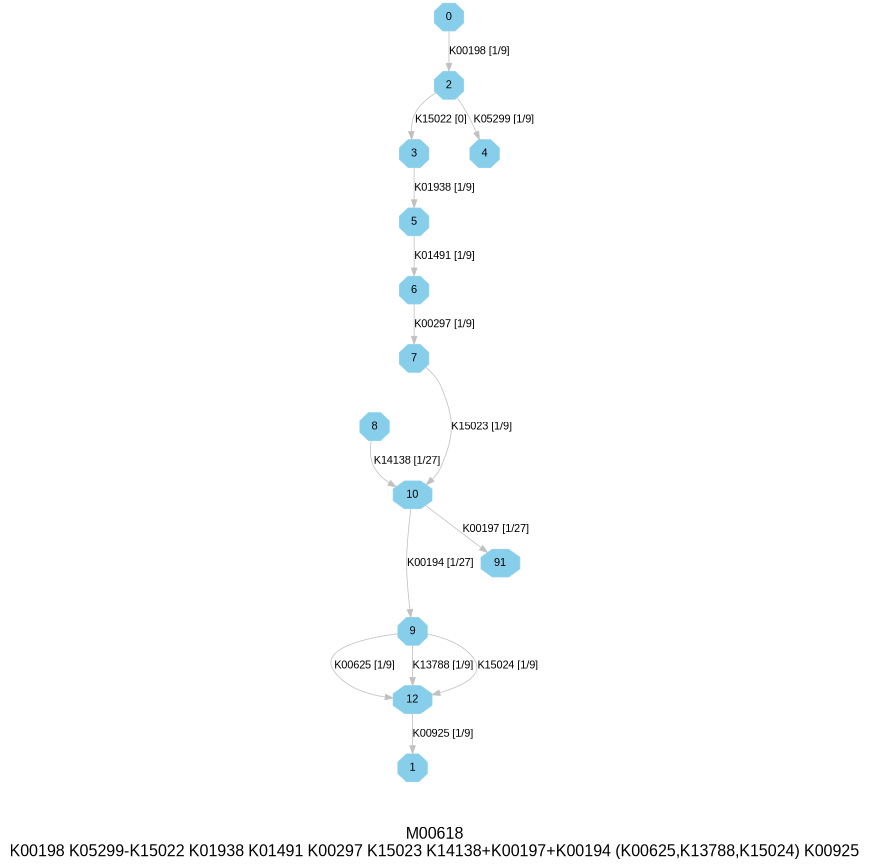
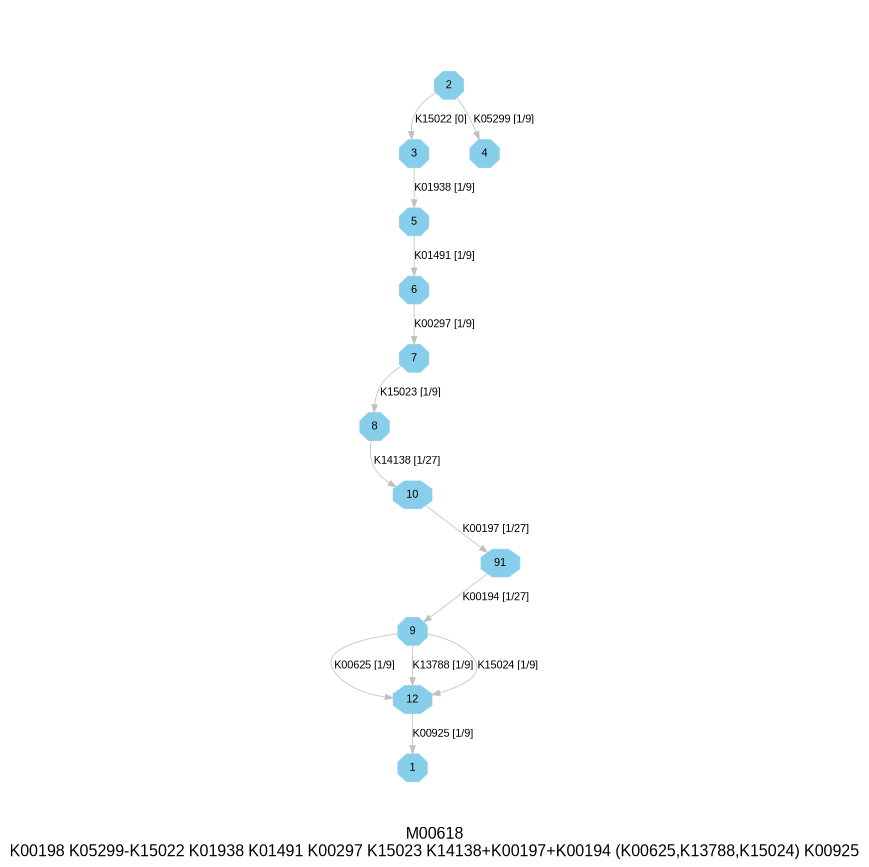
(449, 17) -> none
(451, 422) -> (383, 382)
(407, 559) -> (459, 595)
